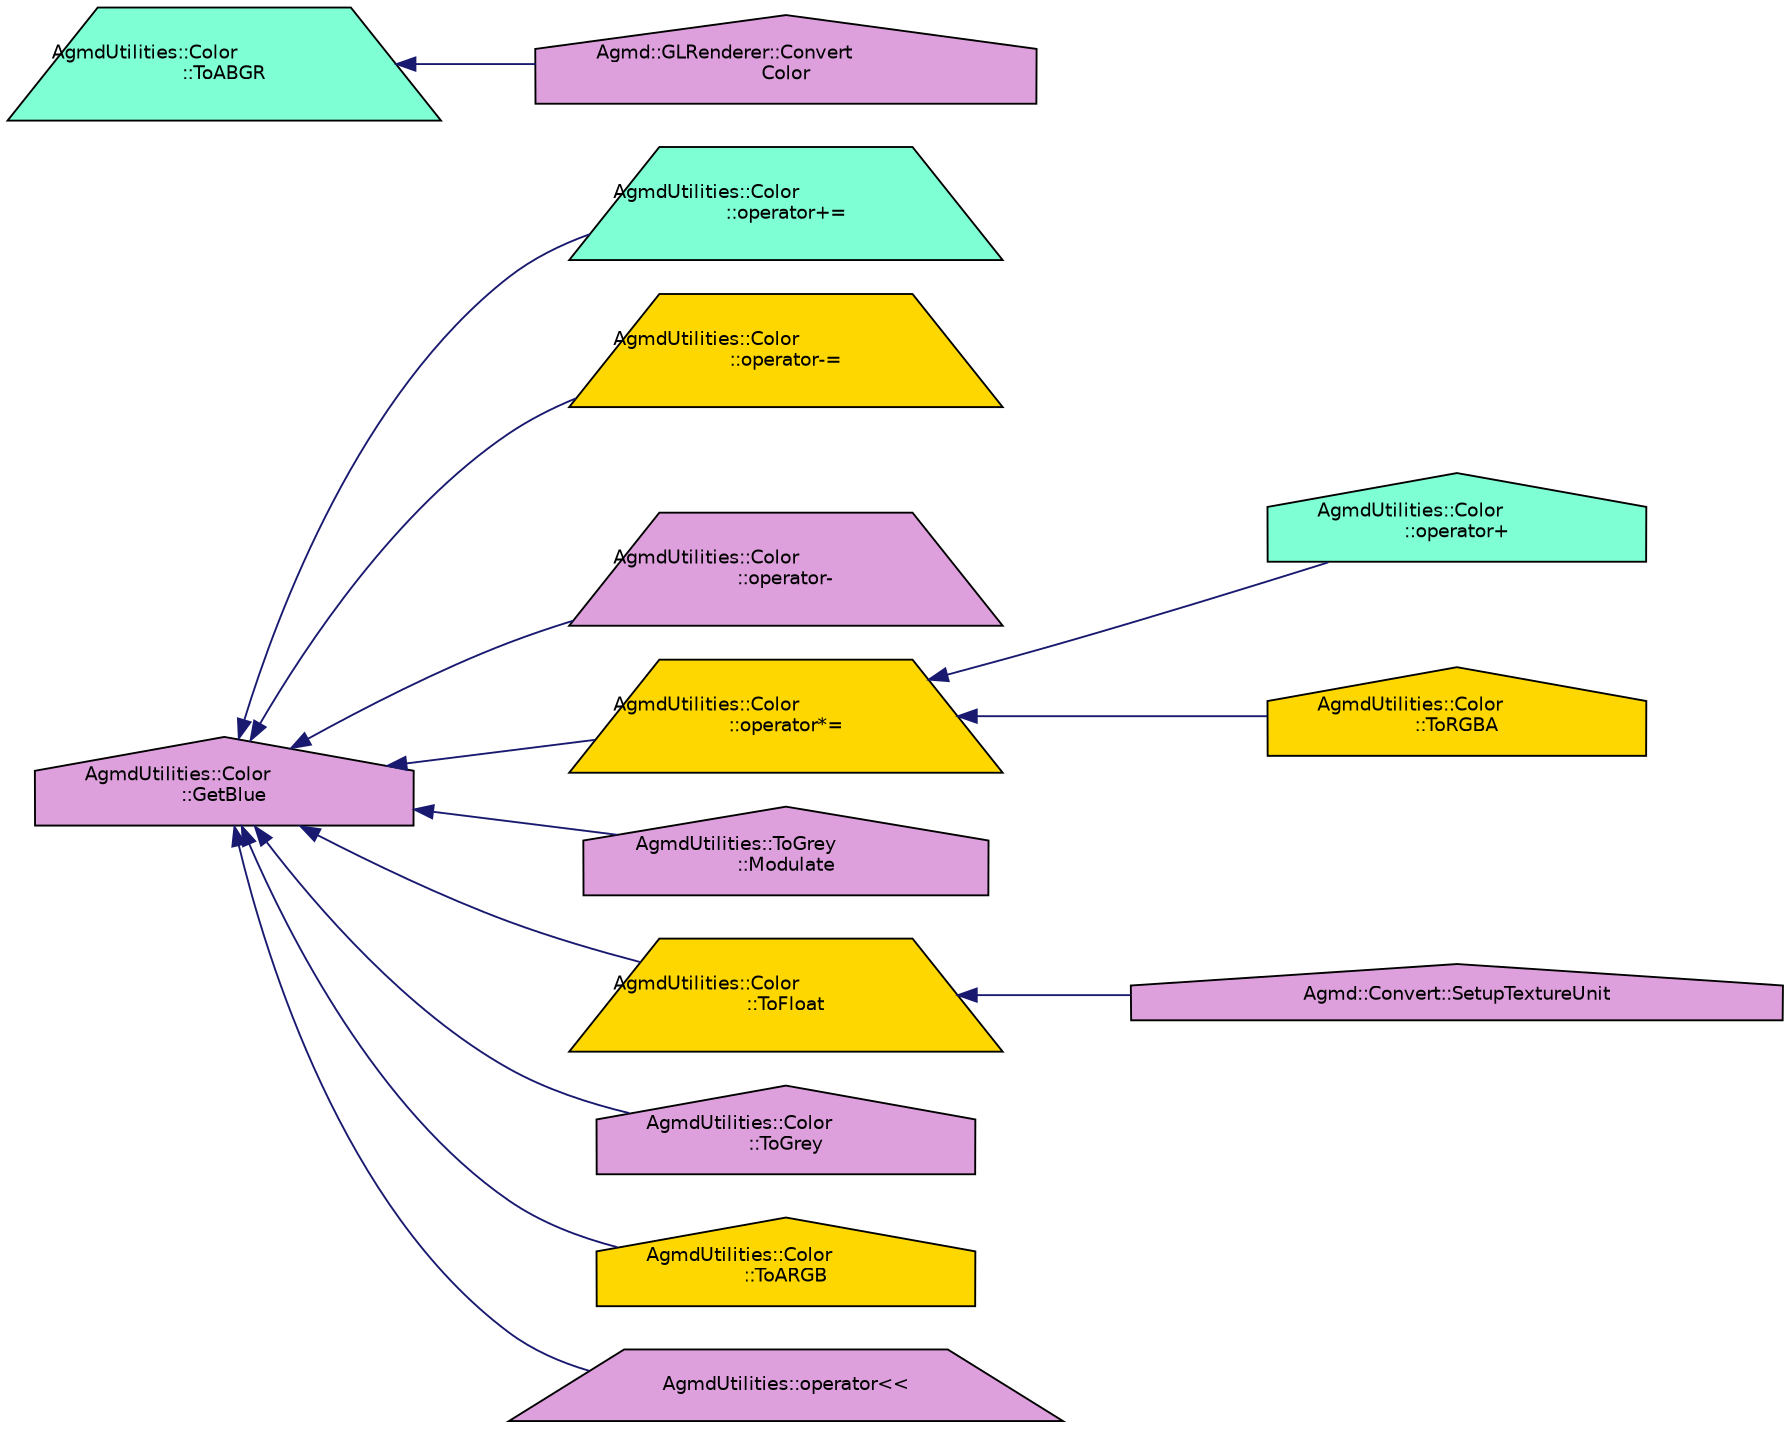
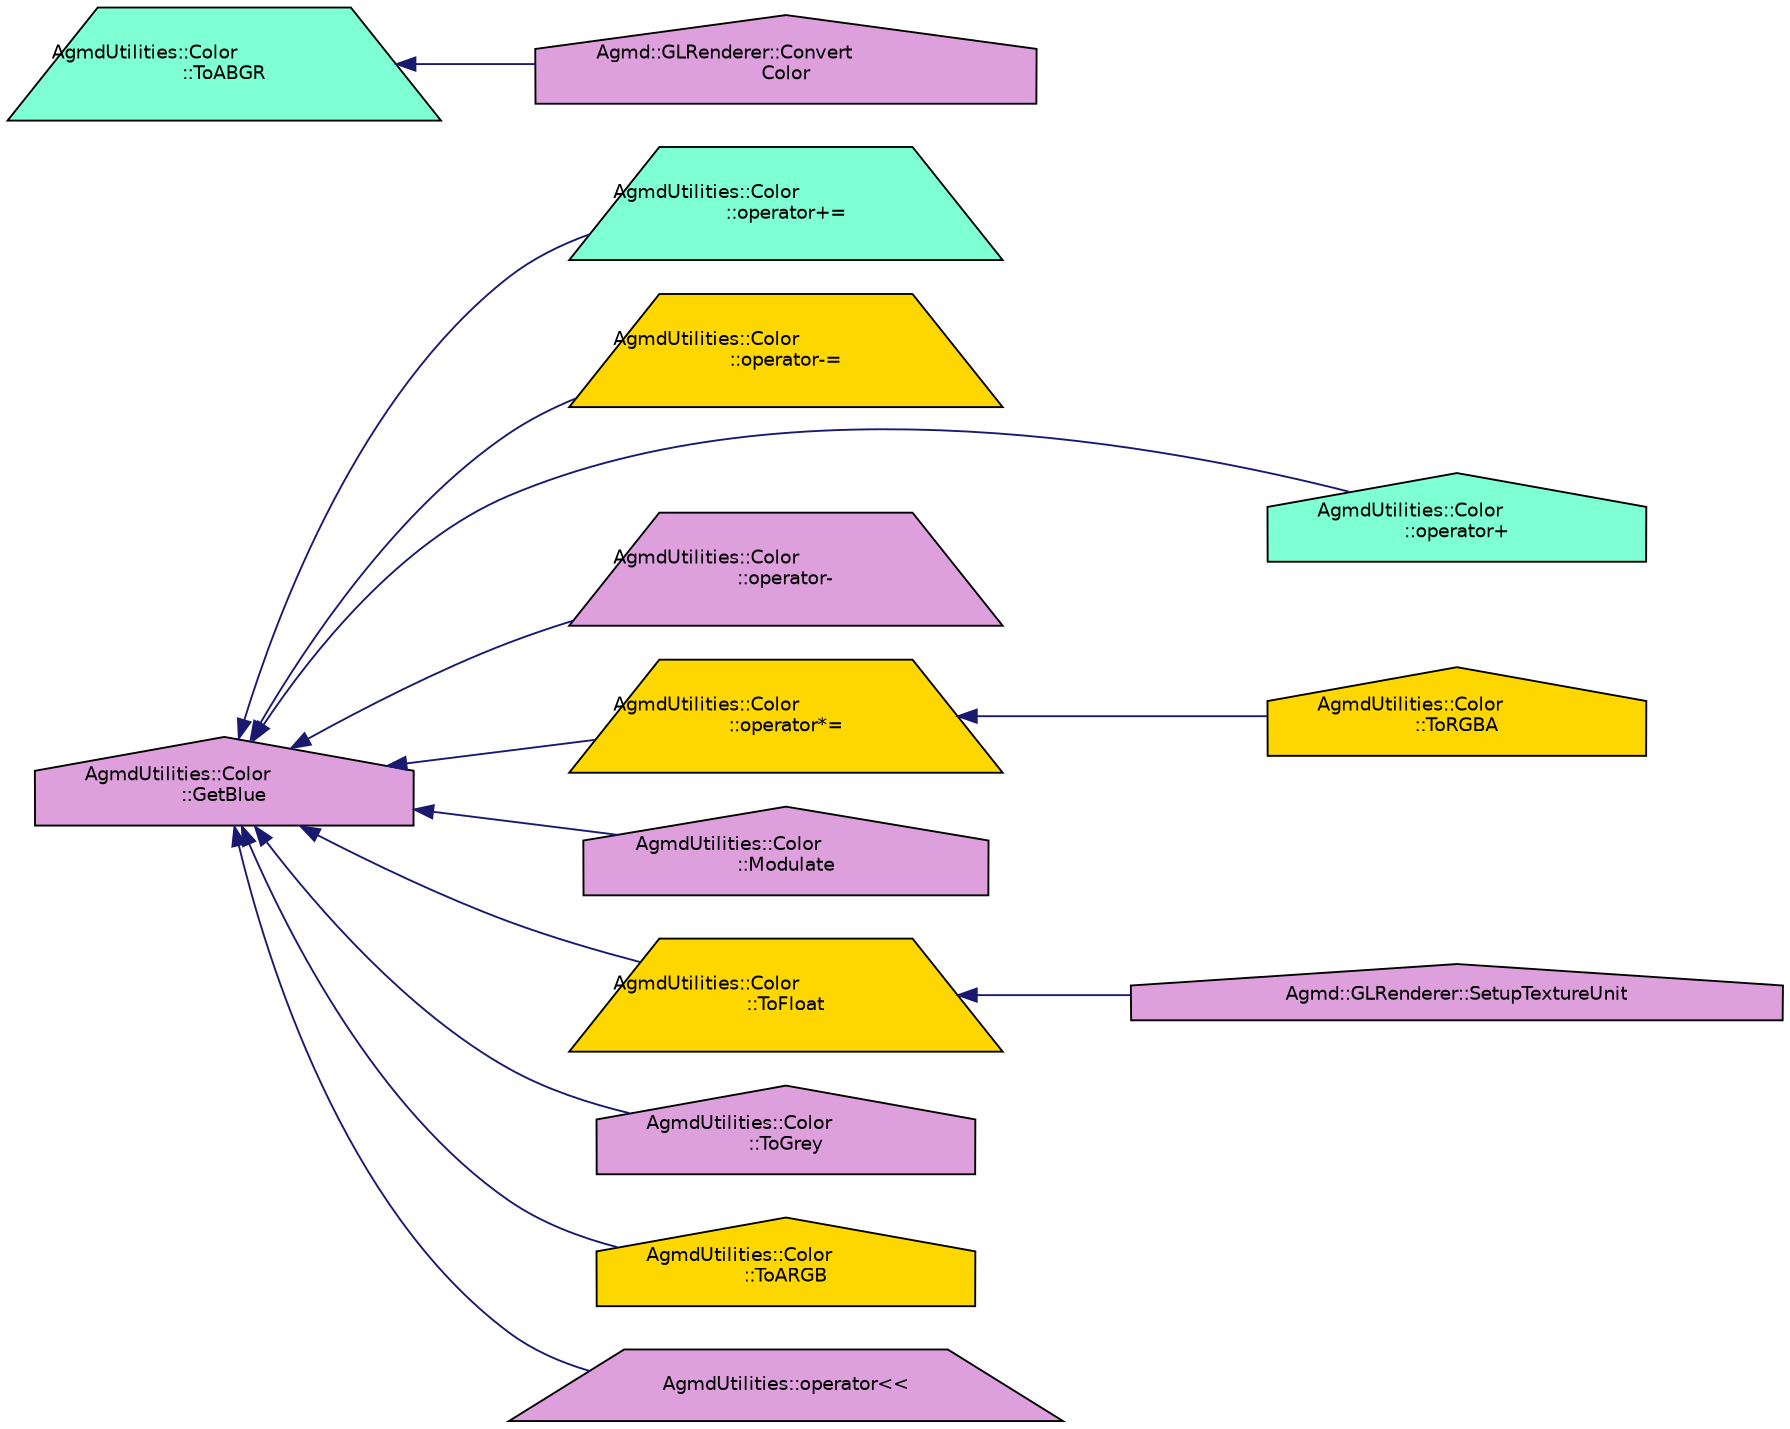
(1138, 621) -> (758, 436)
(786, 856) -> (786, 856)
(1457, 995) -> (1457, 995)
